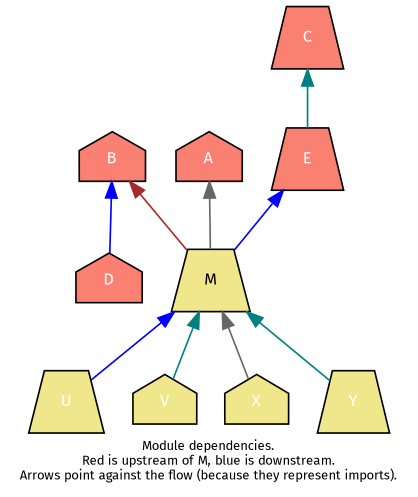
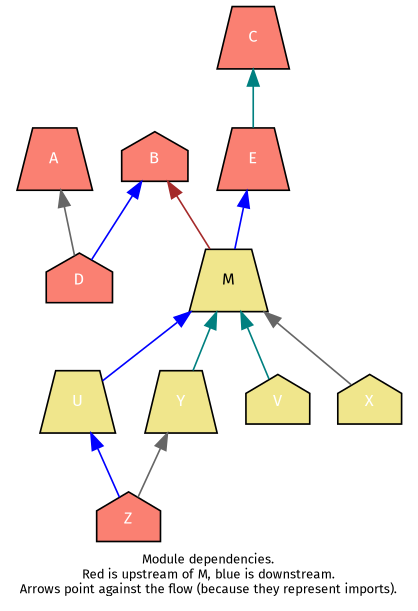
(209, 159) -> (55, 159)
(210, 224) -> (69, 231)
none -> (129, 519)
